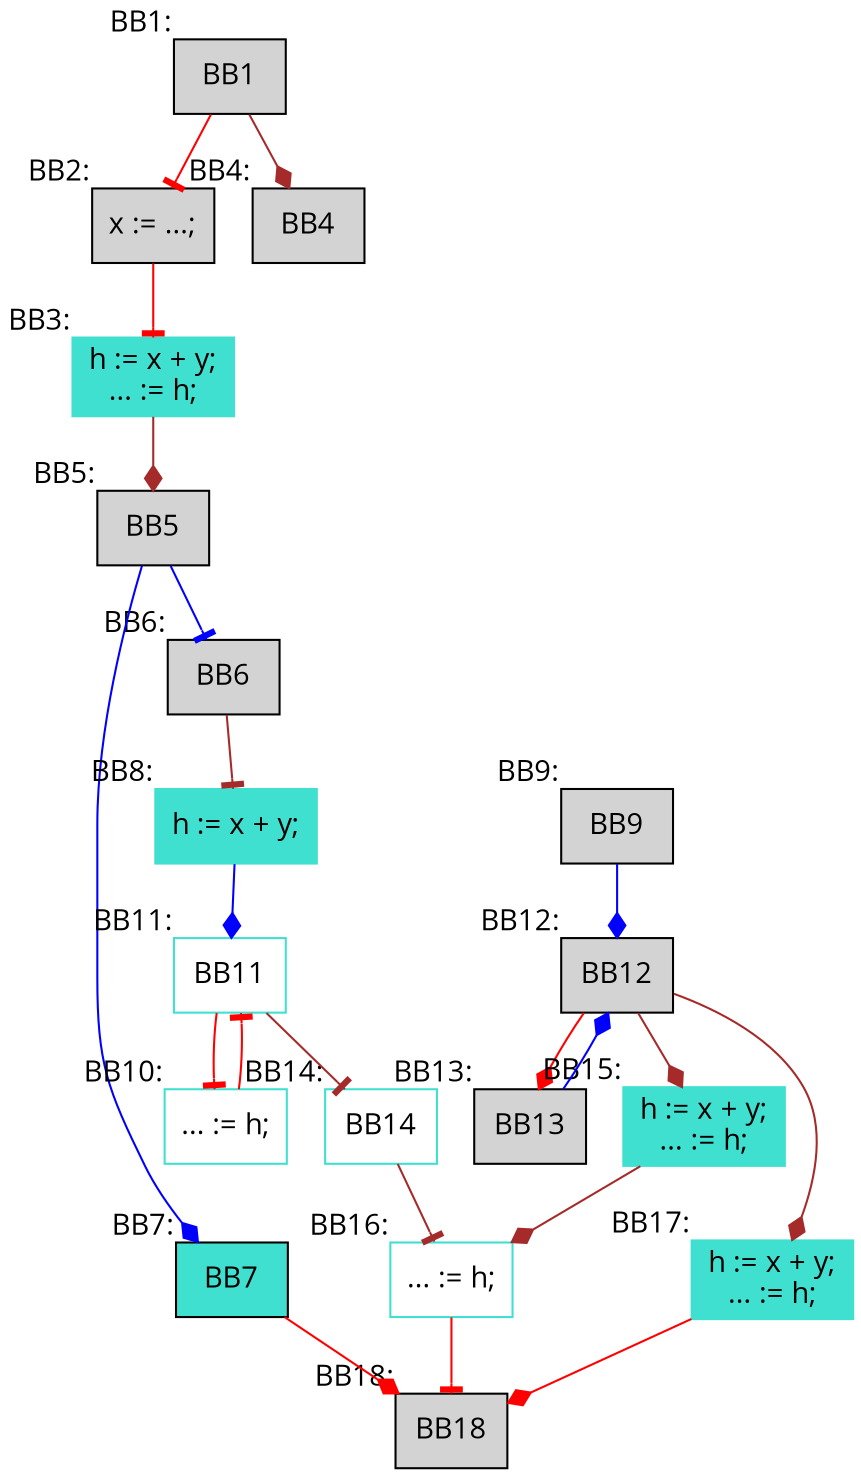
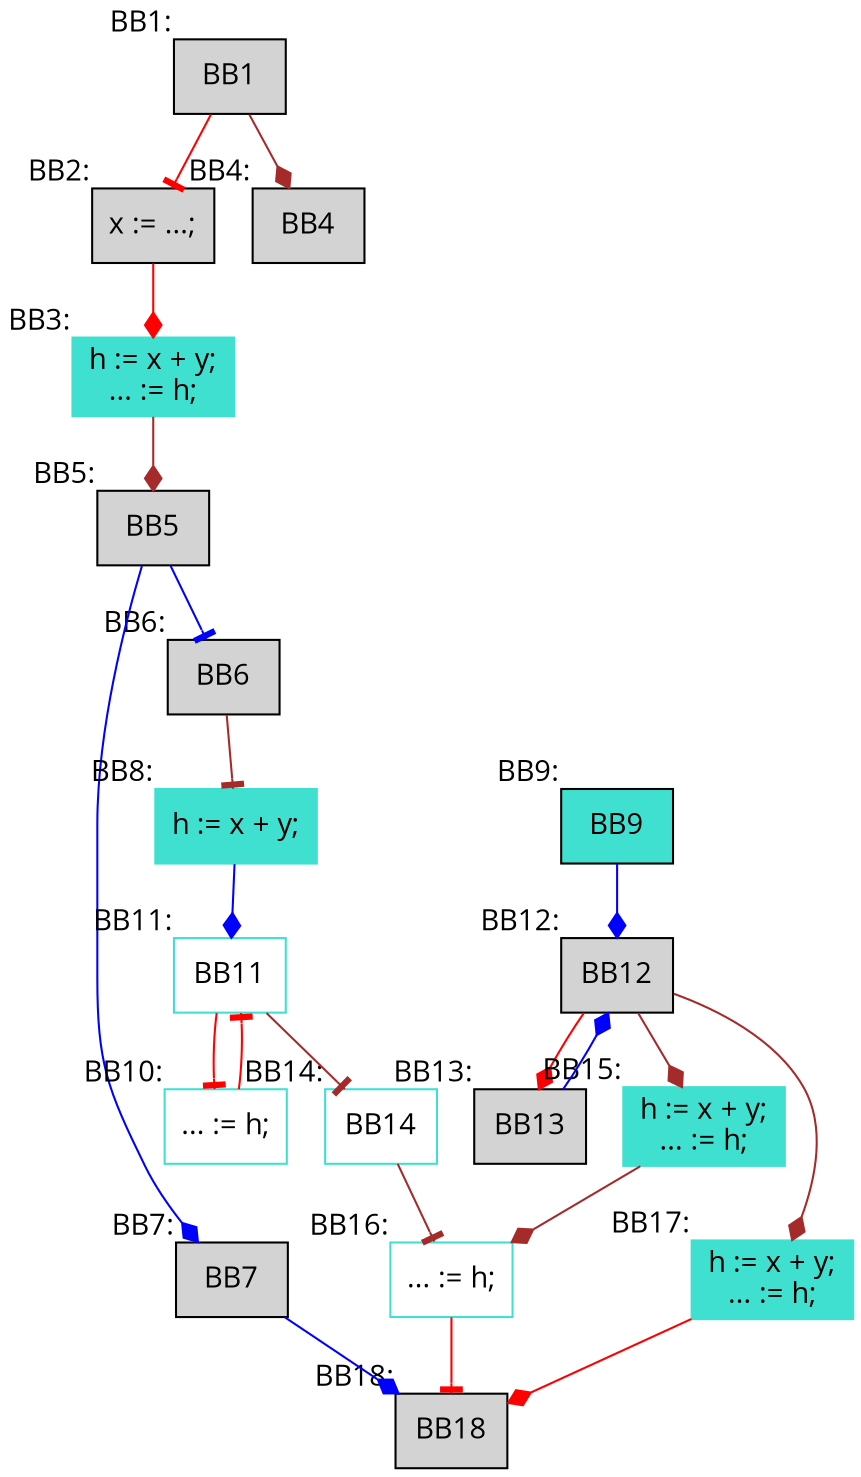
(153, 295) -> (153, 295)
(617, 826) -> (617, 826)
(232, 1280) -> (232, 1280)
(331, 1348) -> (331, 1348)
